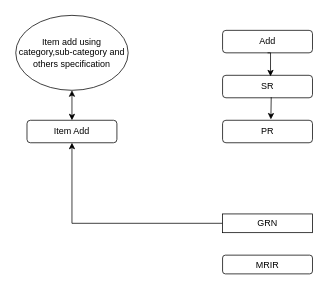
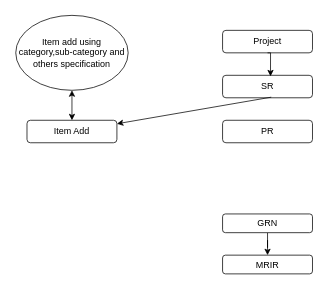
(267, 42) -> (267, 42)
(271, 99) -> (197, 110)
(146, 224) -> (267, 247)
(267, 224) -> (267, 224)
